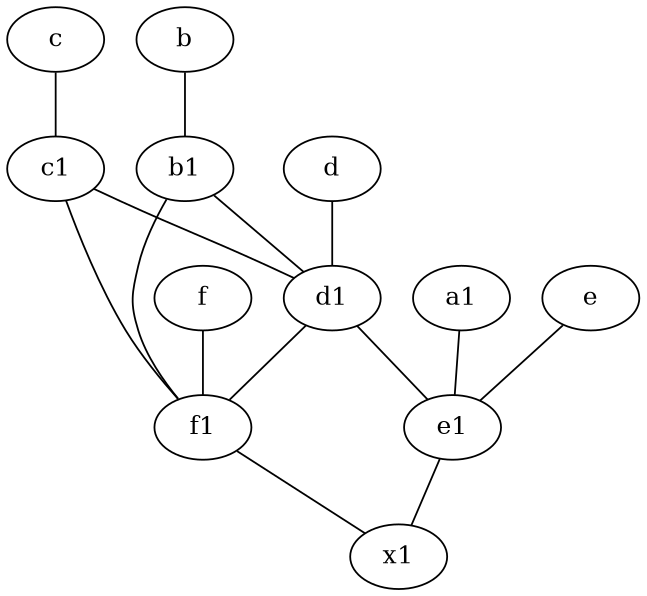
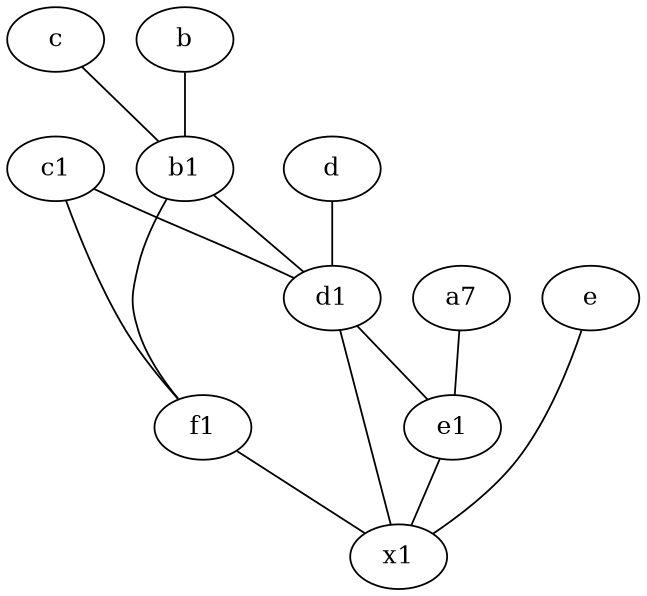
(56, 104) -> (120, 104)
(203, 298) -> none
(462, 298) -> (462, 298)
(268, 363) -> (365, 427)
(521, 363) -> (527, 447)
